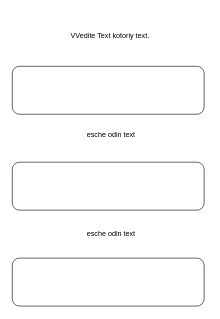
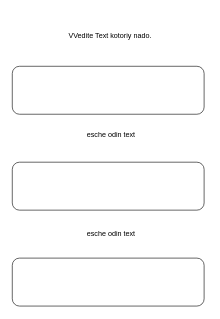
(111, 36) -> (111, 36)
